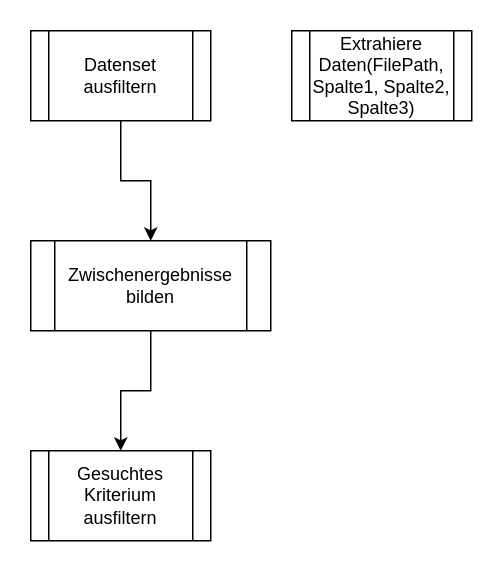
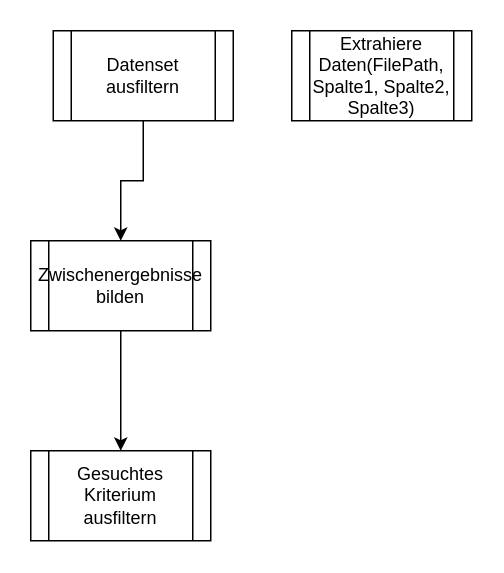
(121, 76) -> (143, 76)
(151, 286) -> (121, 286)
